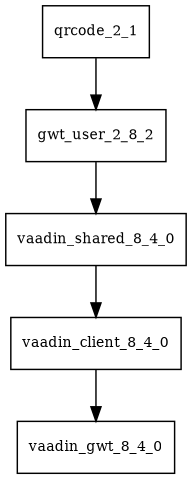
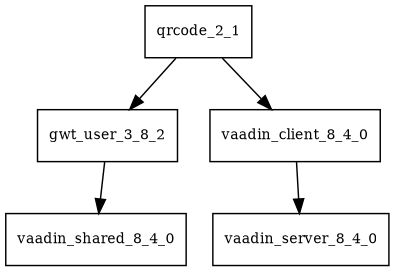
(96, 136) -> (108, 136)
(96, 284) -> (242, 78)
(96, 447) -> (301, 240)
